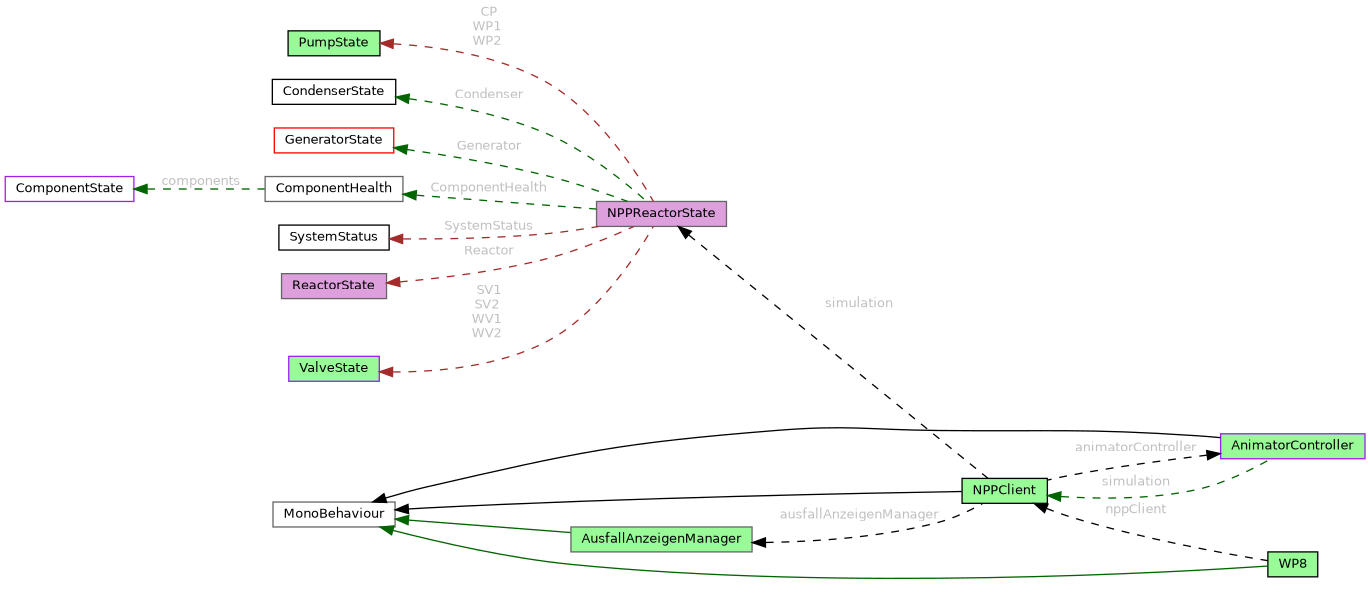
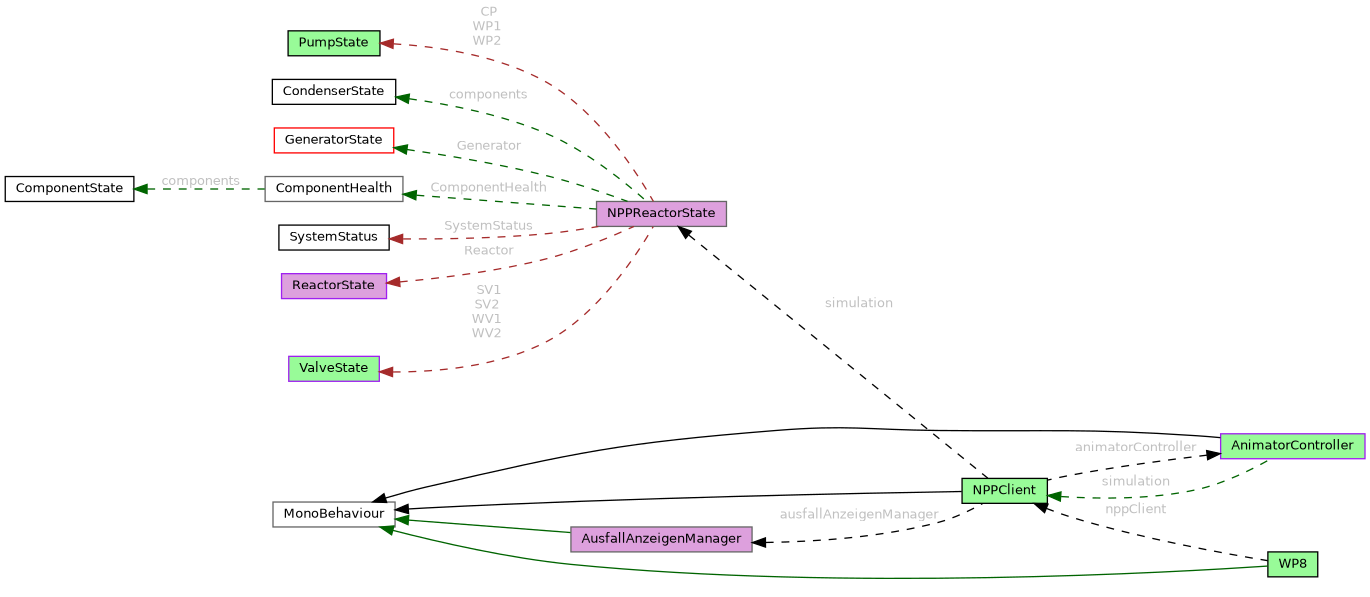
(487, 95) -> (487, 95)
(70, 189) -> (70, 189)
(334, 286) -> (334, 286)
(662, 539) -> (662, 539)
